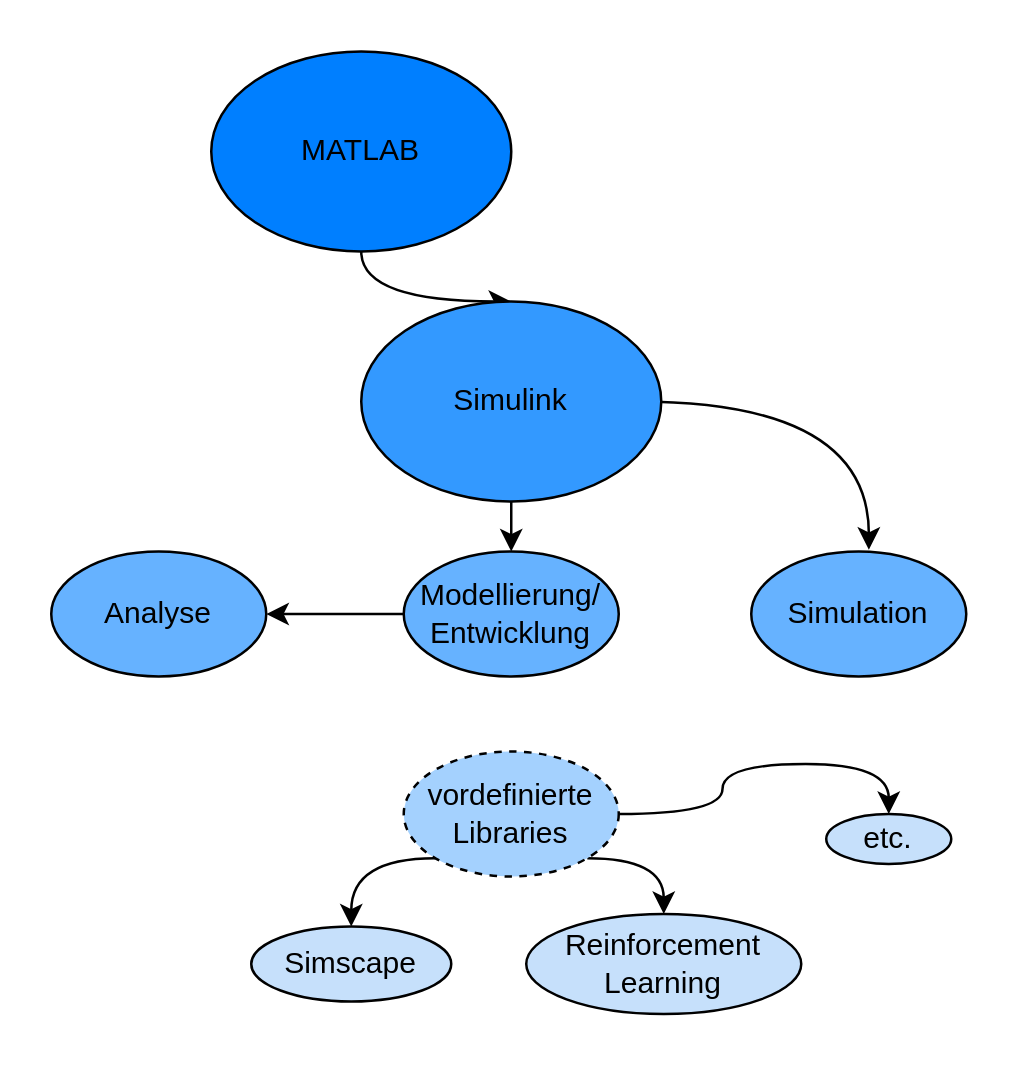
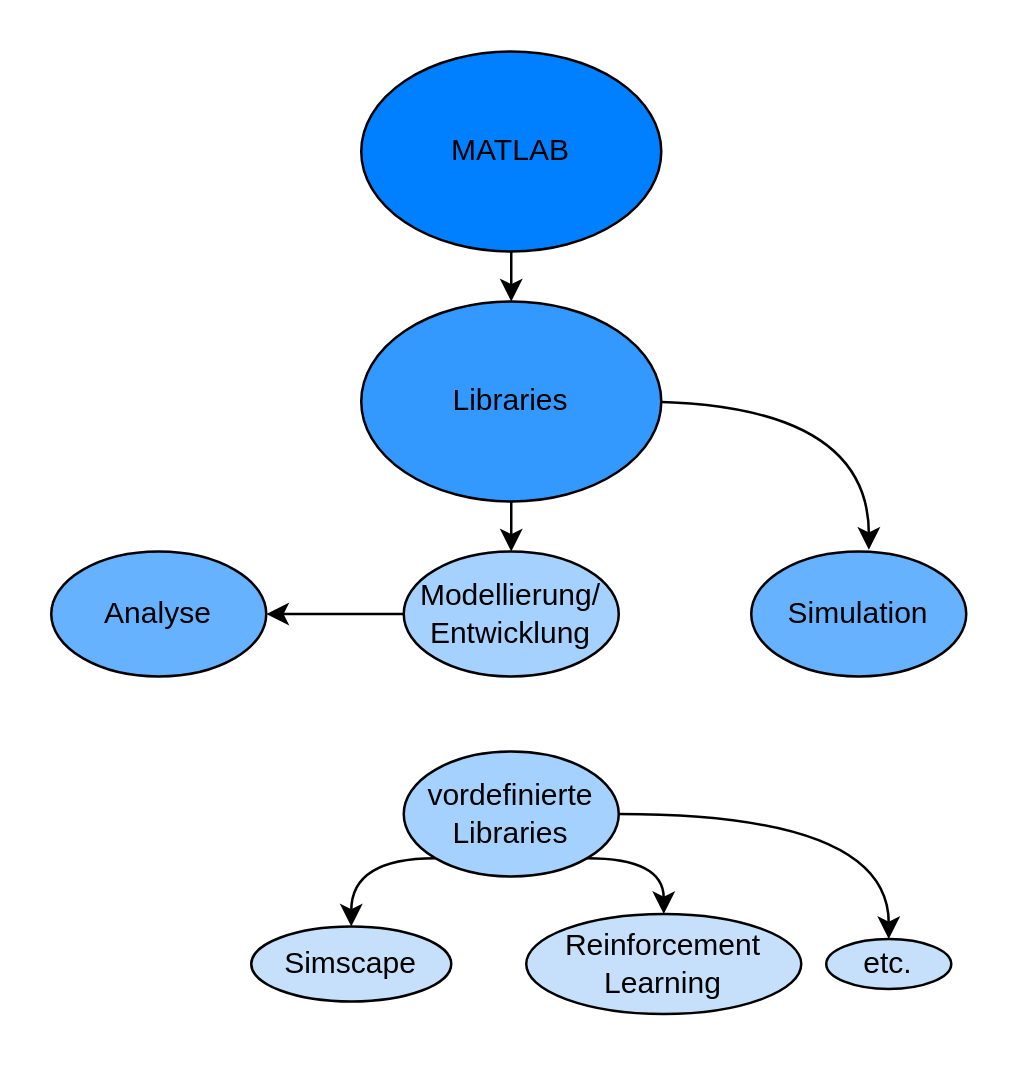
(361, 151) -> (511, 151)
(511, 401) -> (511, 401)
(511, 614) -> (511, 614)
(511, 814) -> (511, 814)
(889, 839) -> (889, 964)
